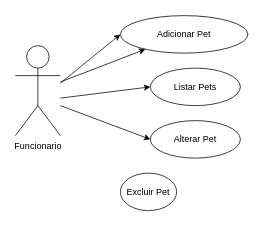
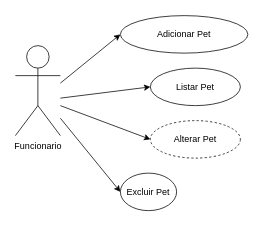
(103, 65) -> (89, 153)
(195, 87) -> (195, 87)
(195, 139) -> (195, 139)
